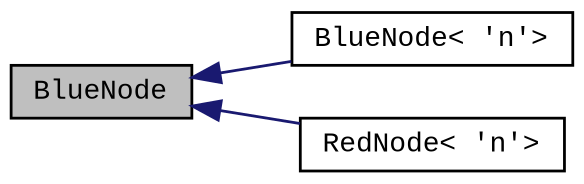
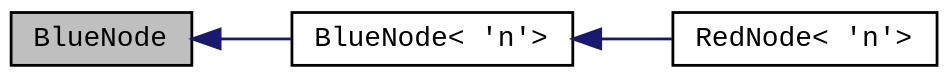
(260, 117) -> (636, 39)
